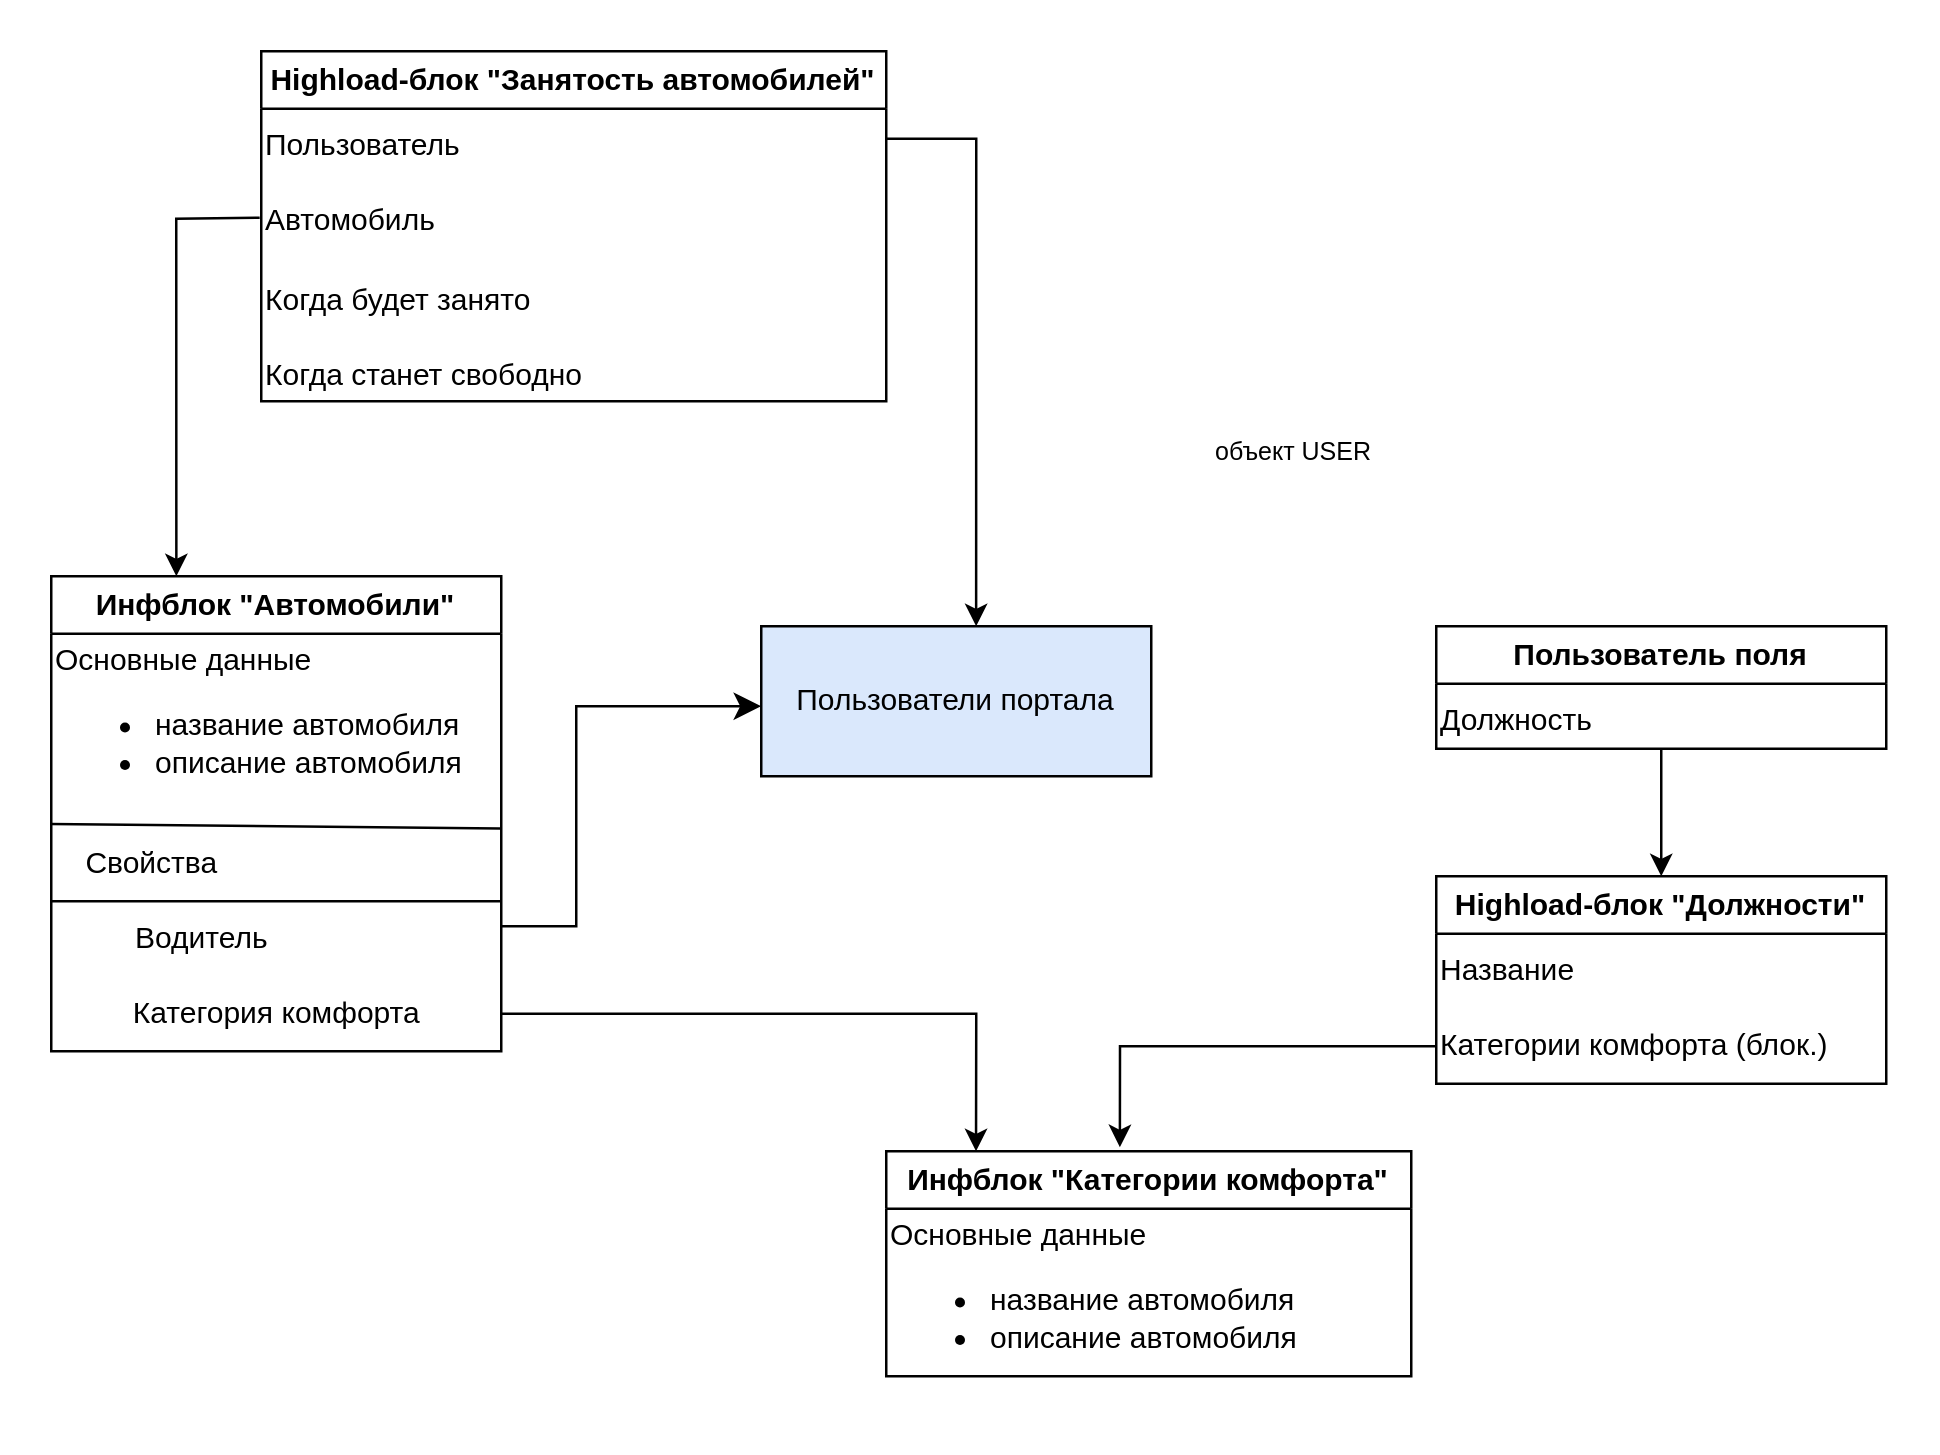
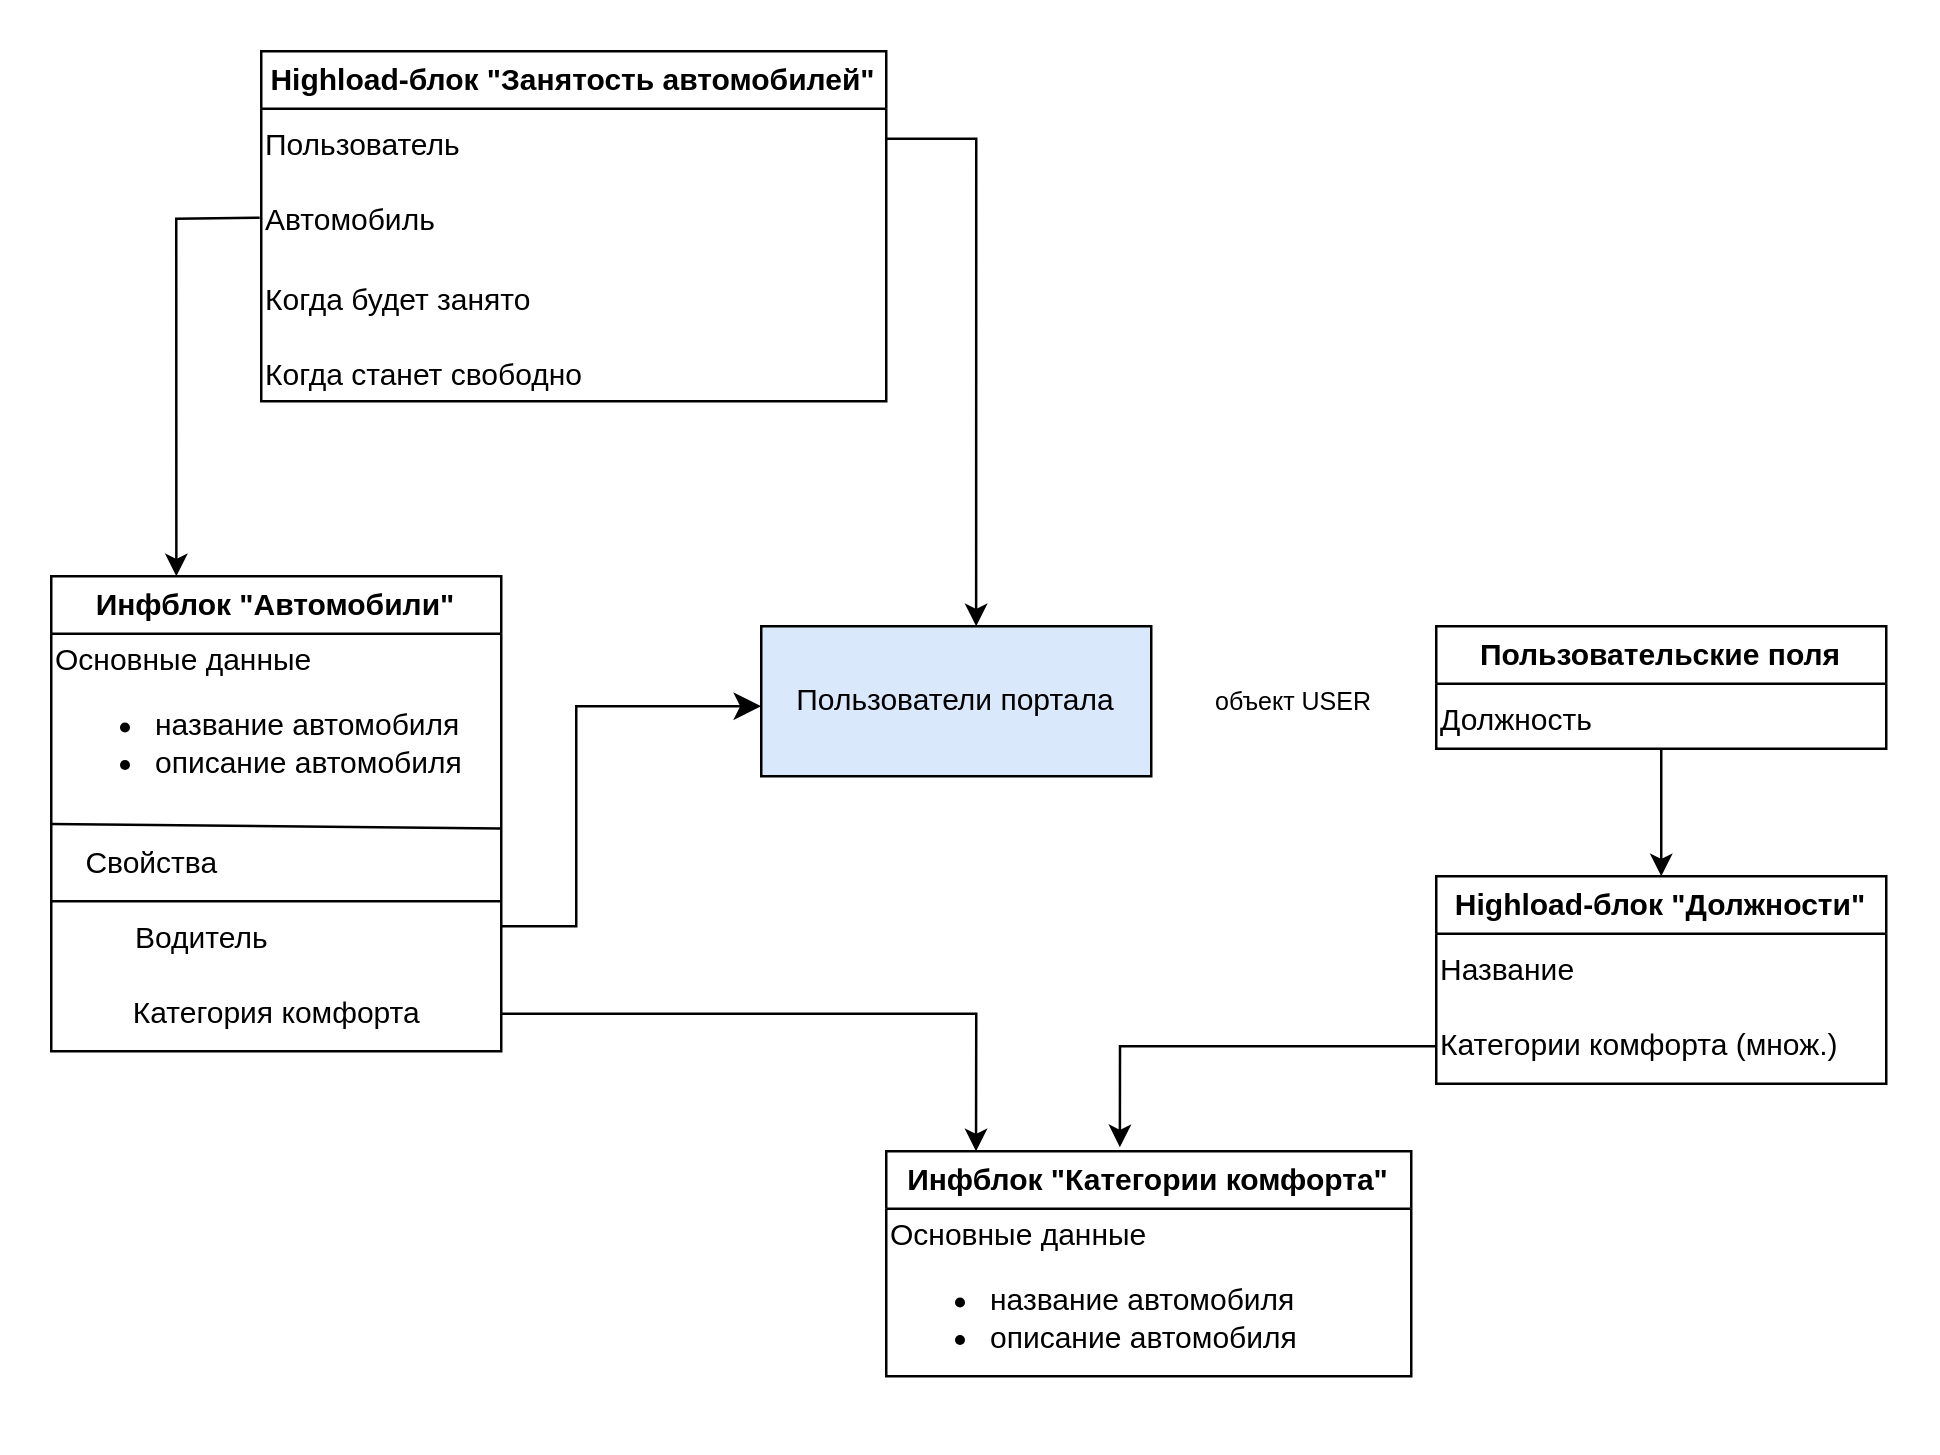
(1324, 451) -> (1324, 701)
(1661, 656) -> (1661, 656)
(1648, 1046) -> (1648, 1046)
